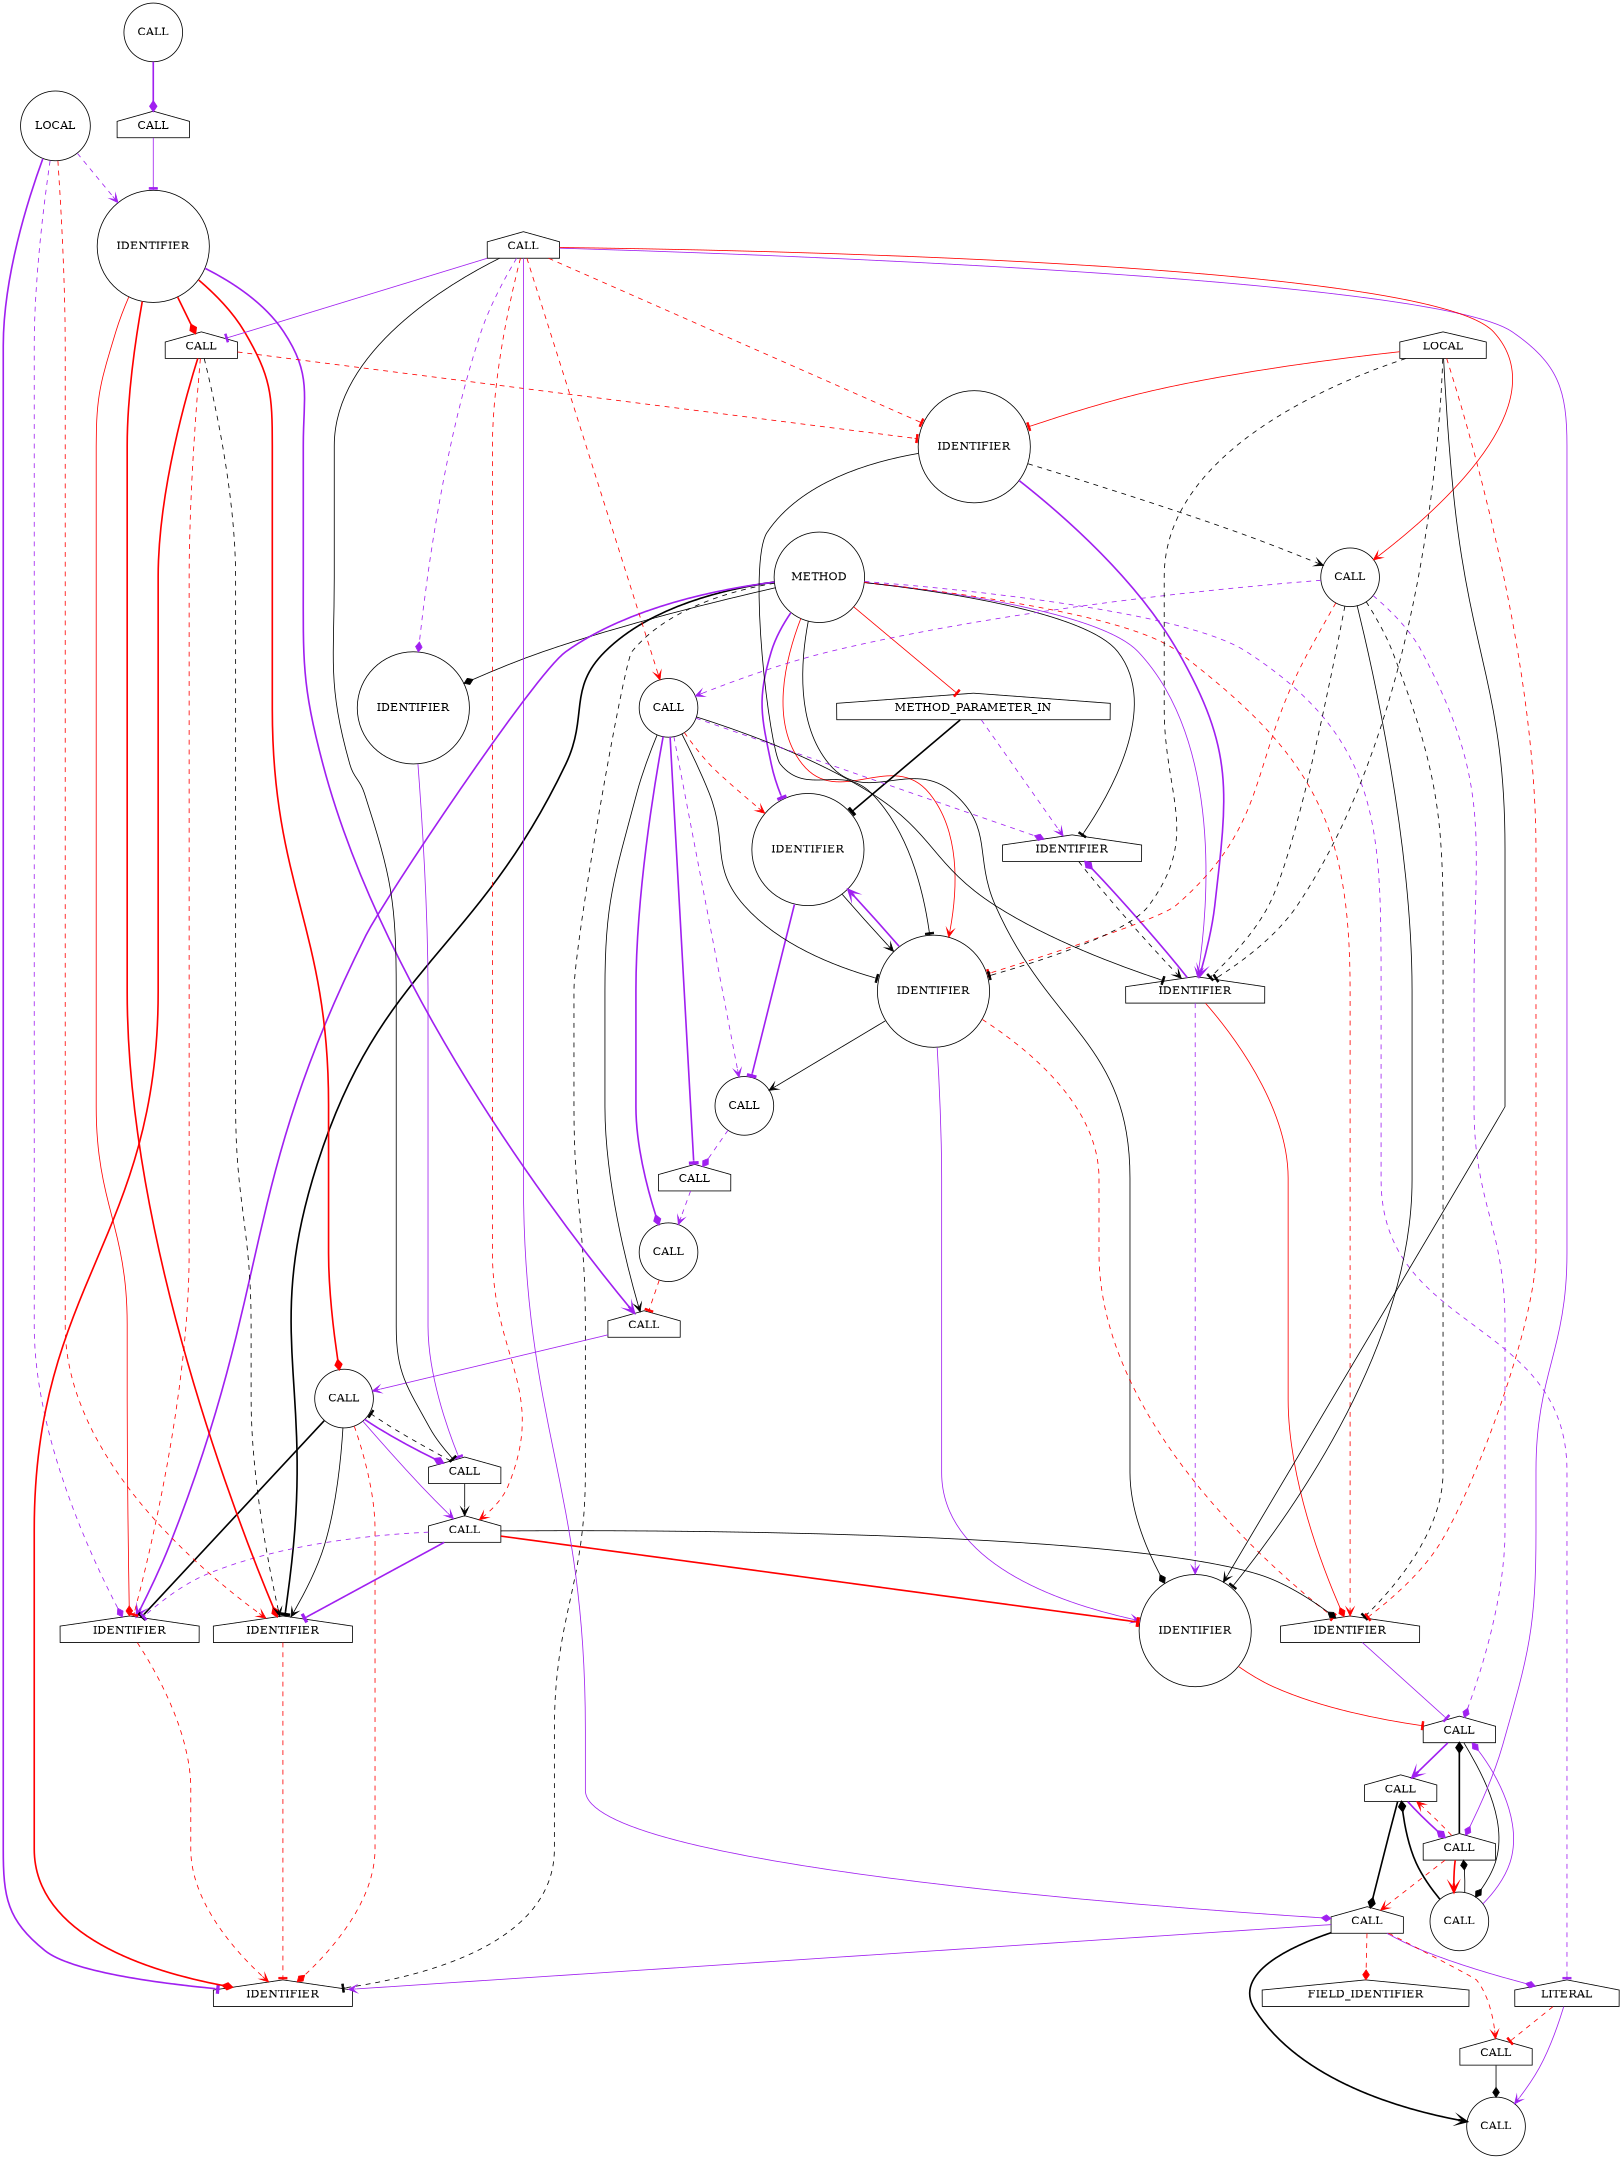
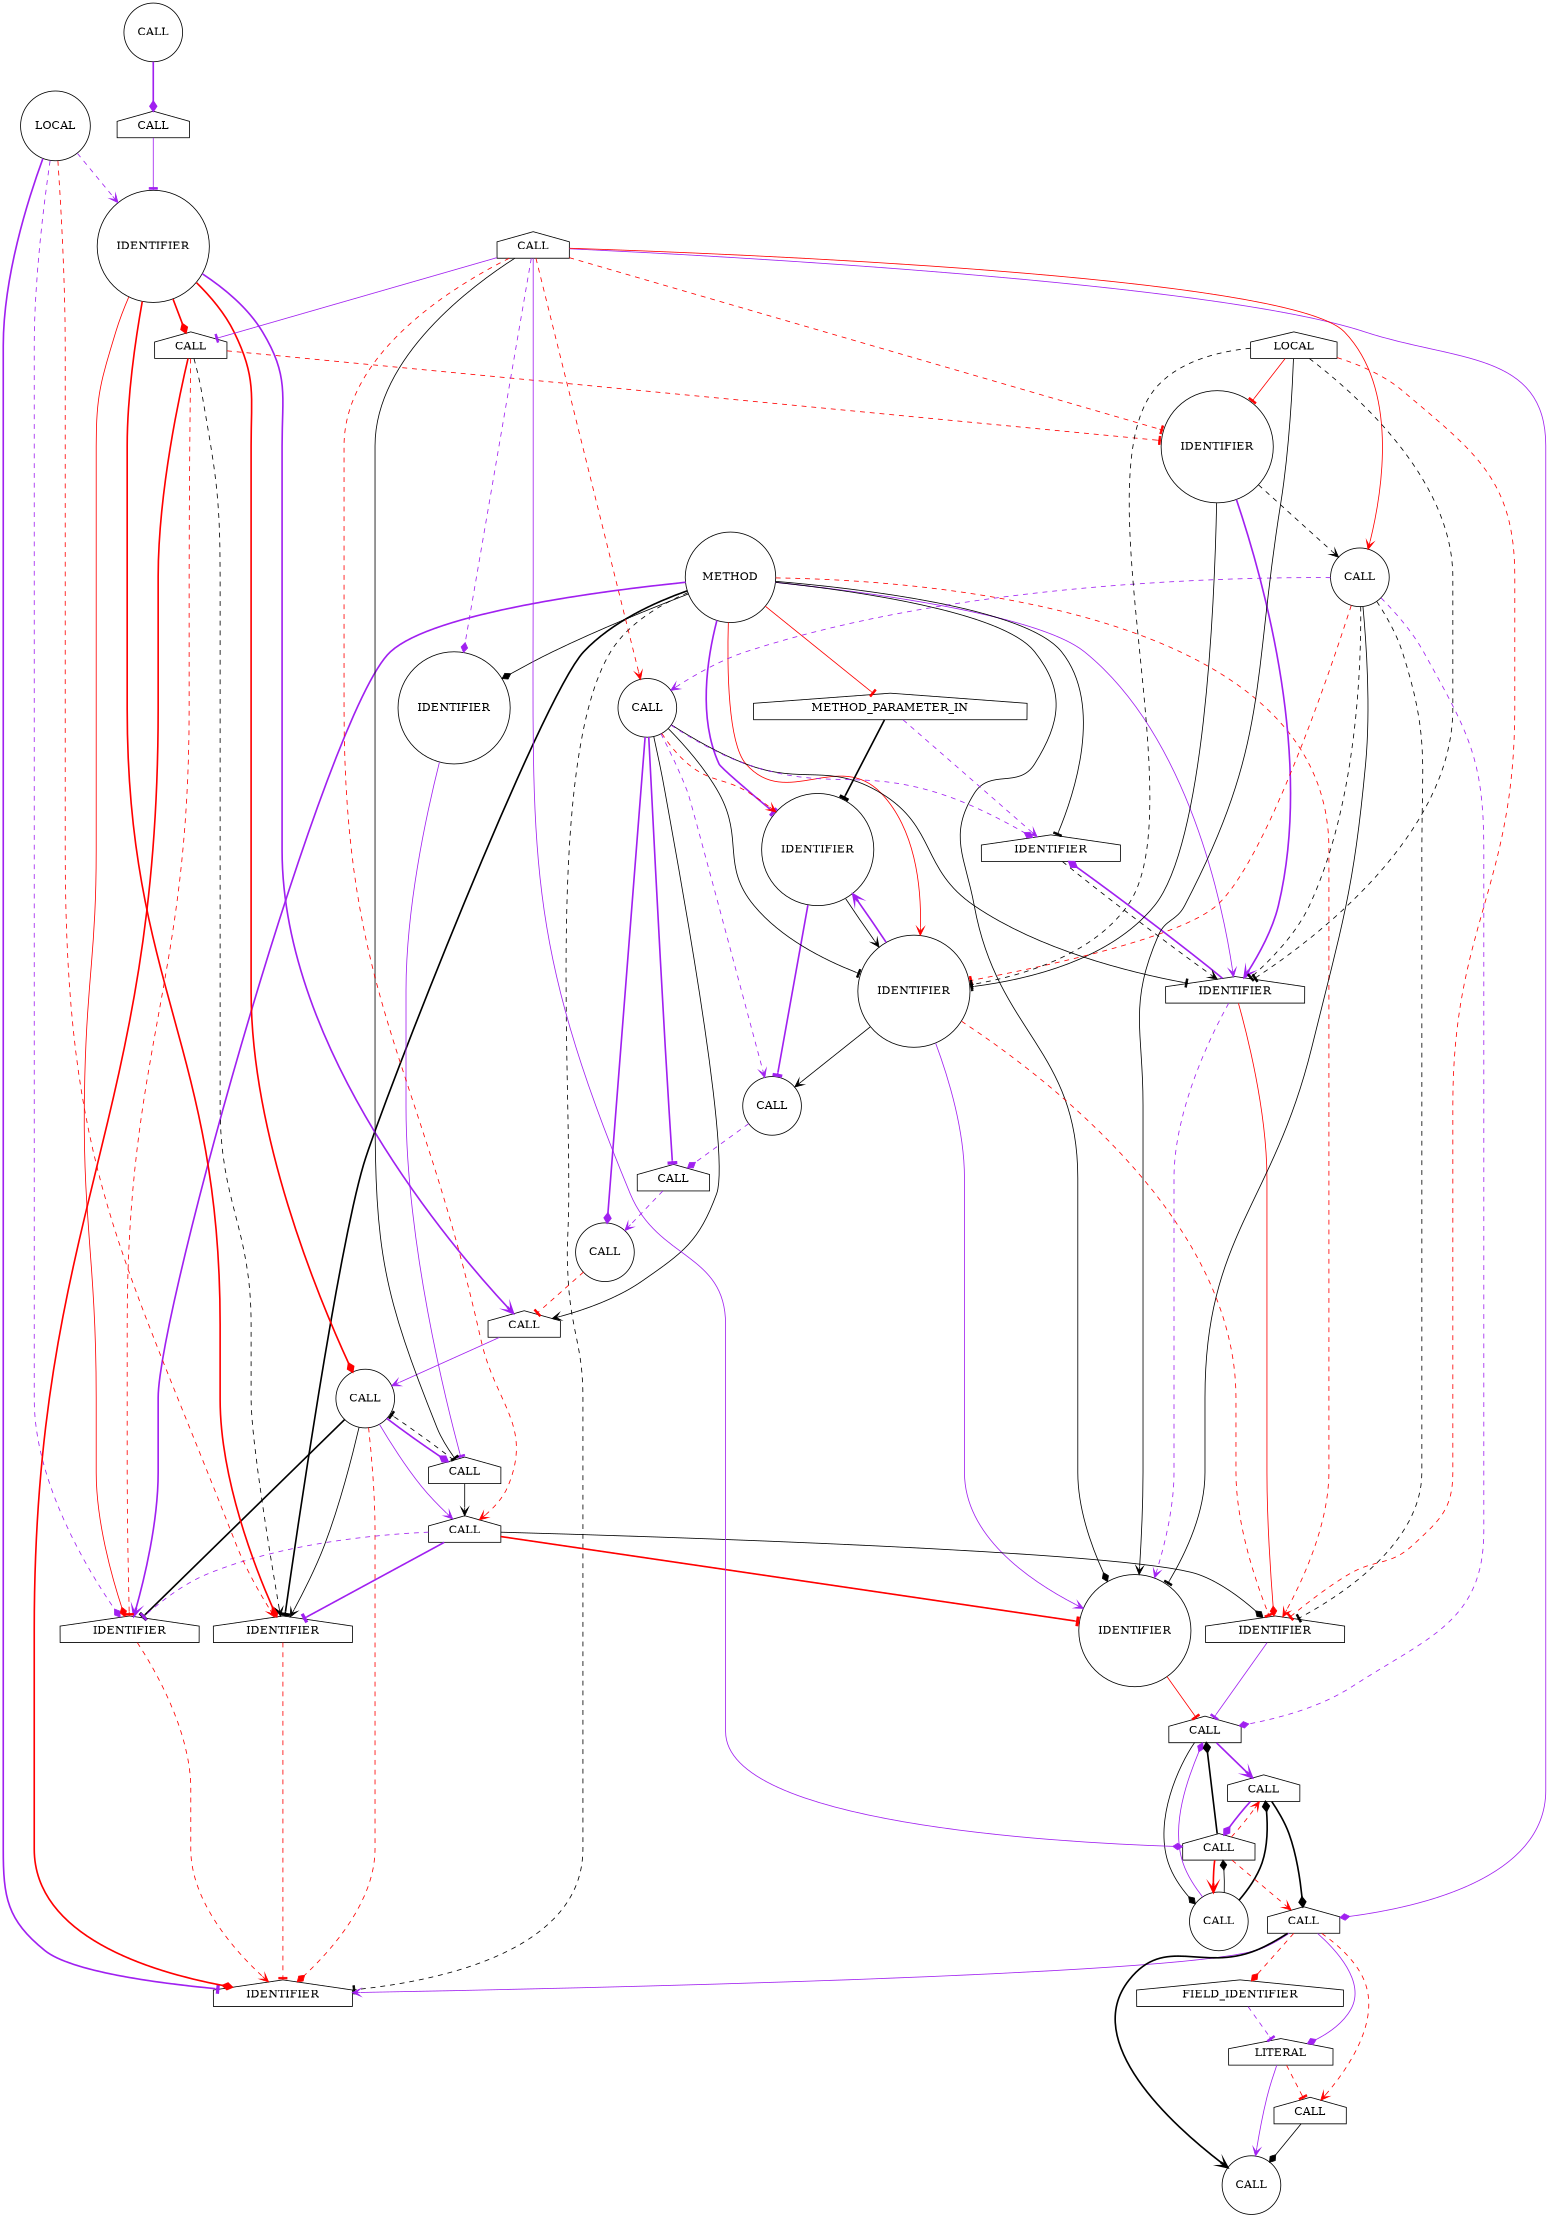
(1381, 1129) -> (1259, 2022)
